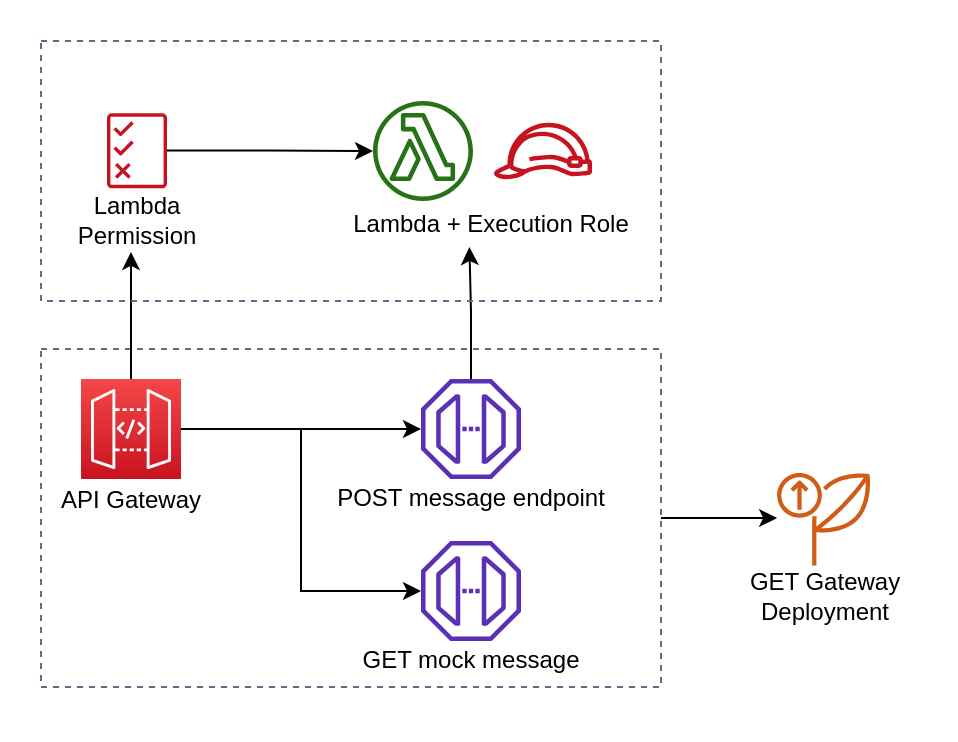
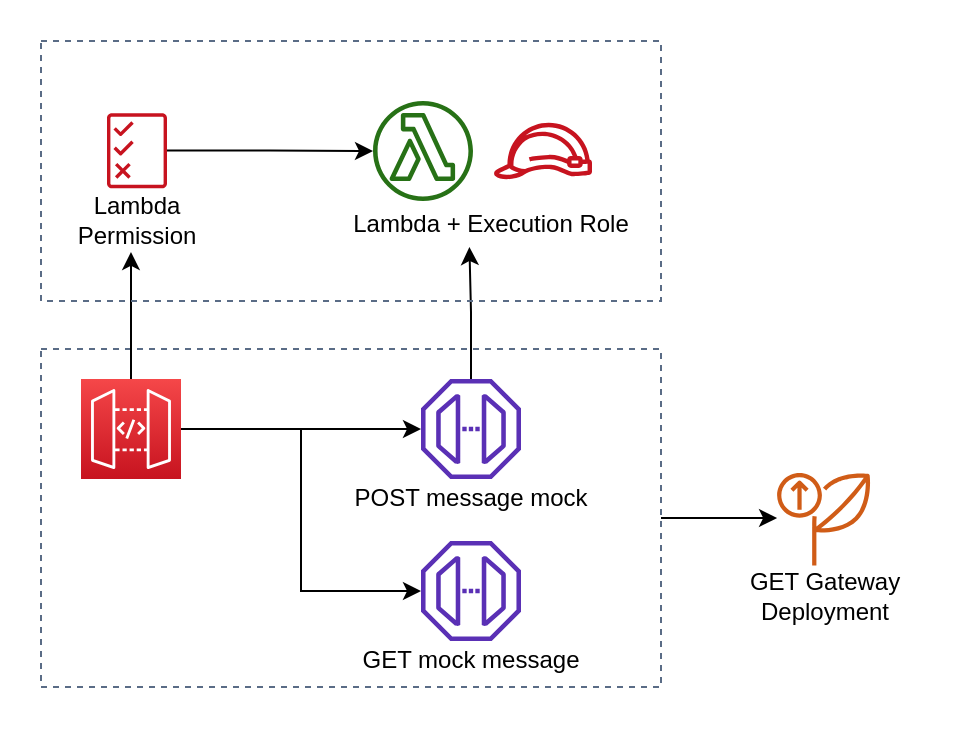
(472, 499) -> (472, 499)
(131, 501) -> none
